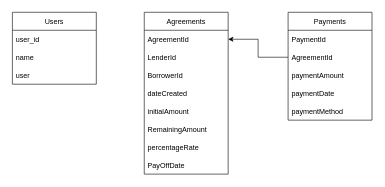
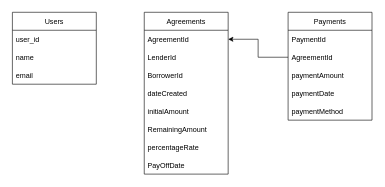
(24, 76) -> (24, 76)
